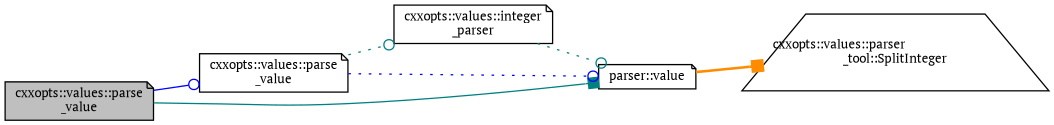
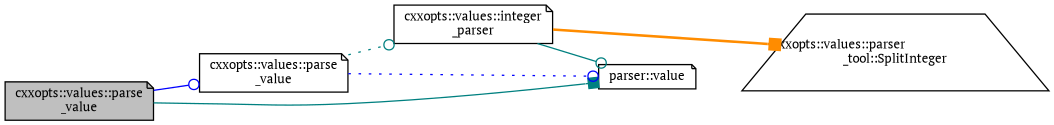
(567, 53) -> (567, 53)
(723, 69) -> (660, 37)
